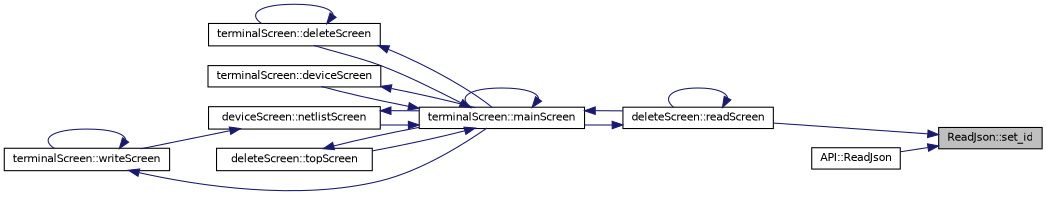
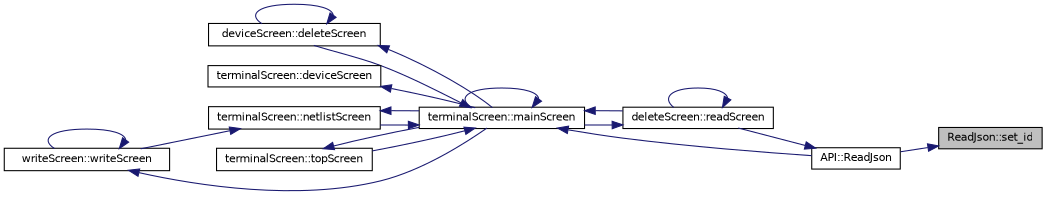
(294, 35) -> (294, 35)
(365, 97) -> (690, 146)
(294, 118) -> (294, 118)
(851, 128) -> (772, 137)
(87, 159) -> (87, 159)
(294, 159) -> (294, 159)
